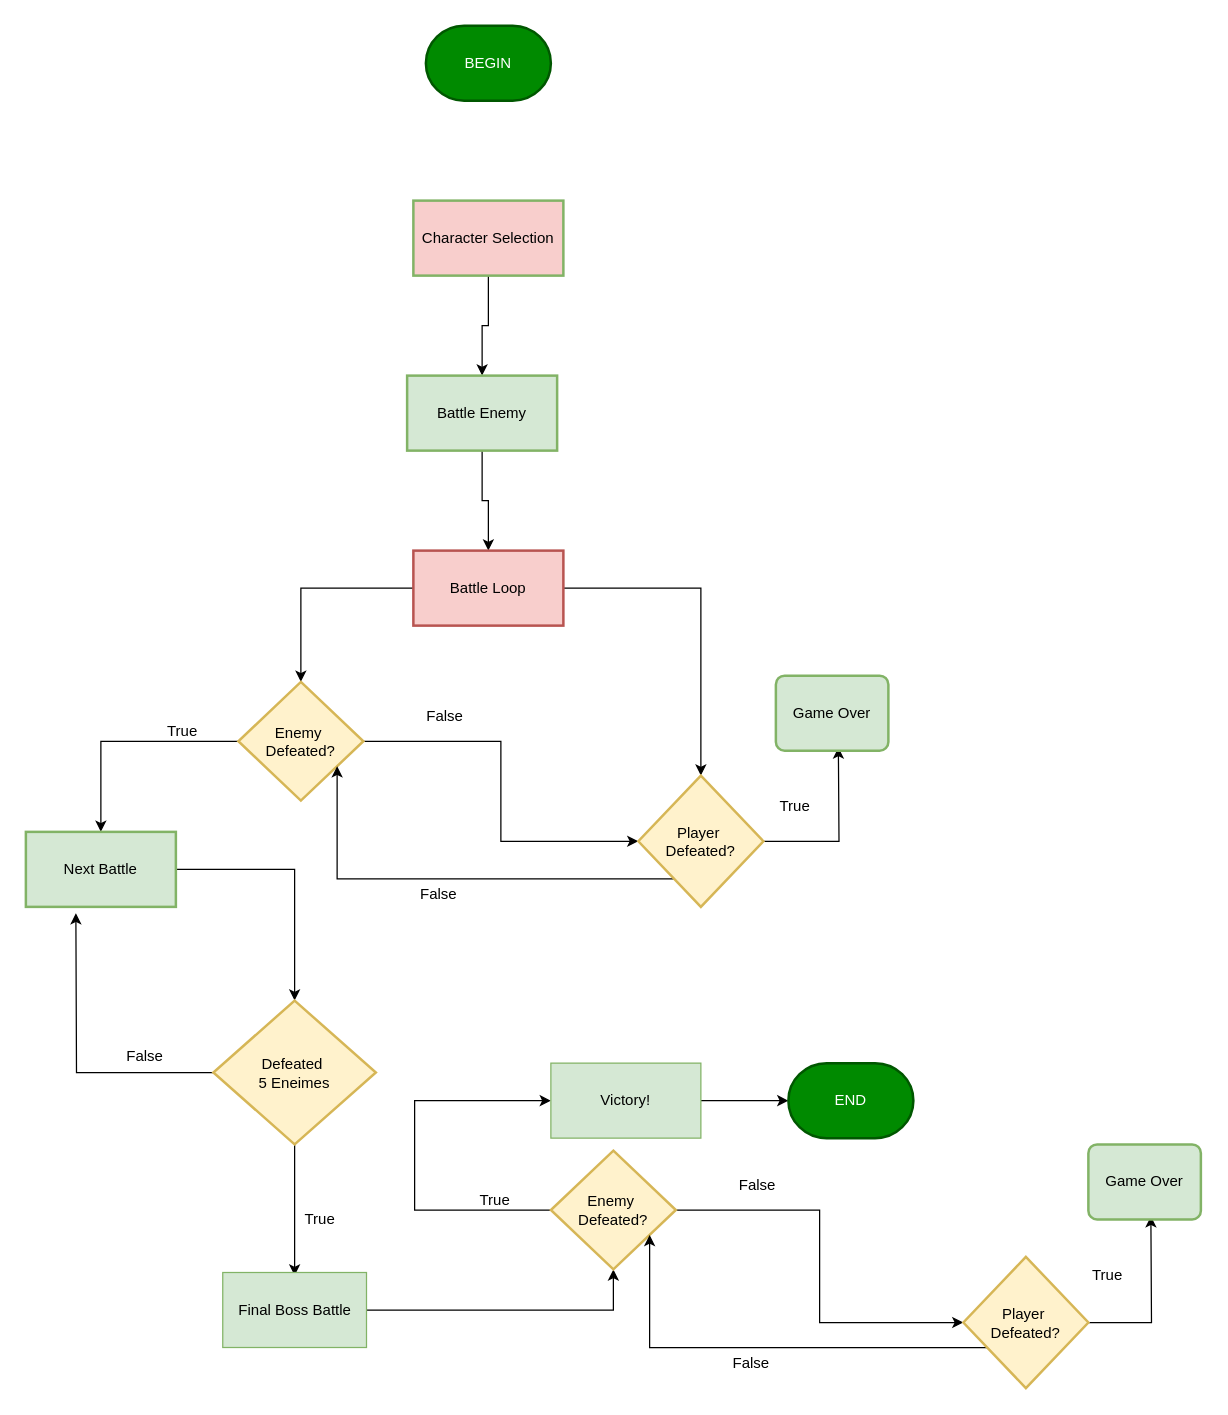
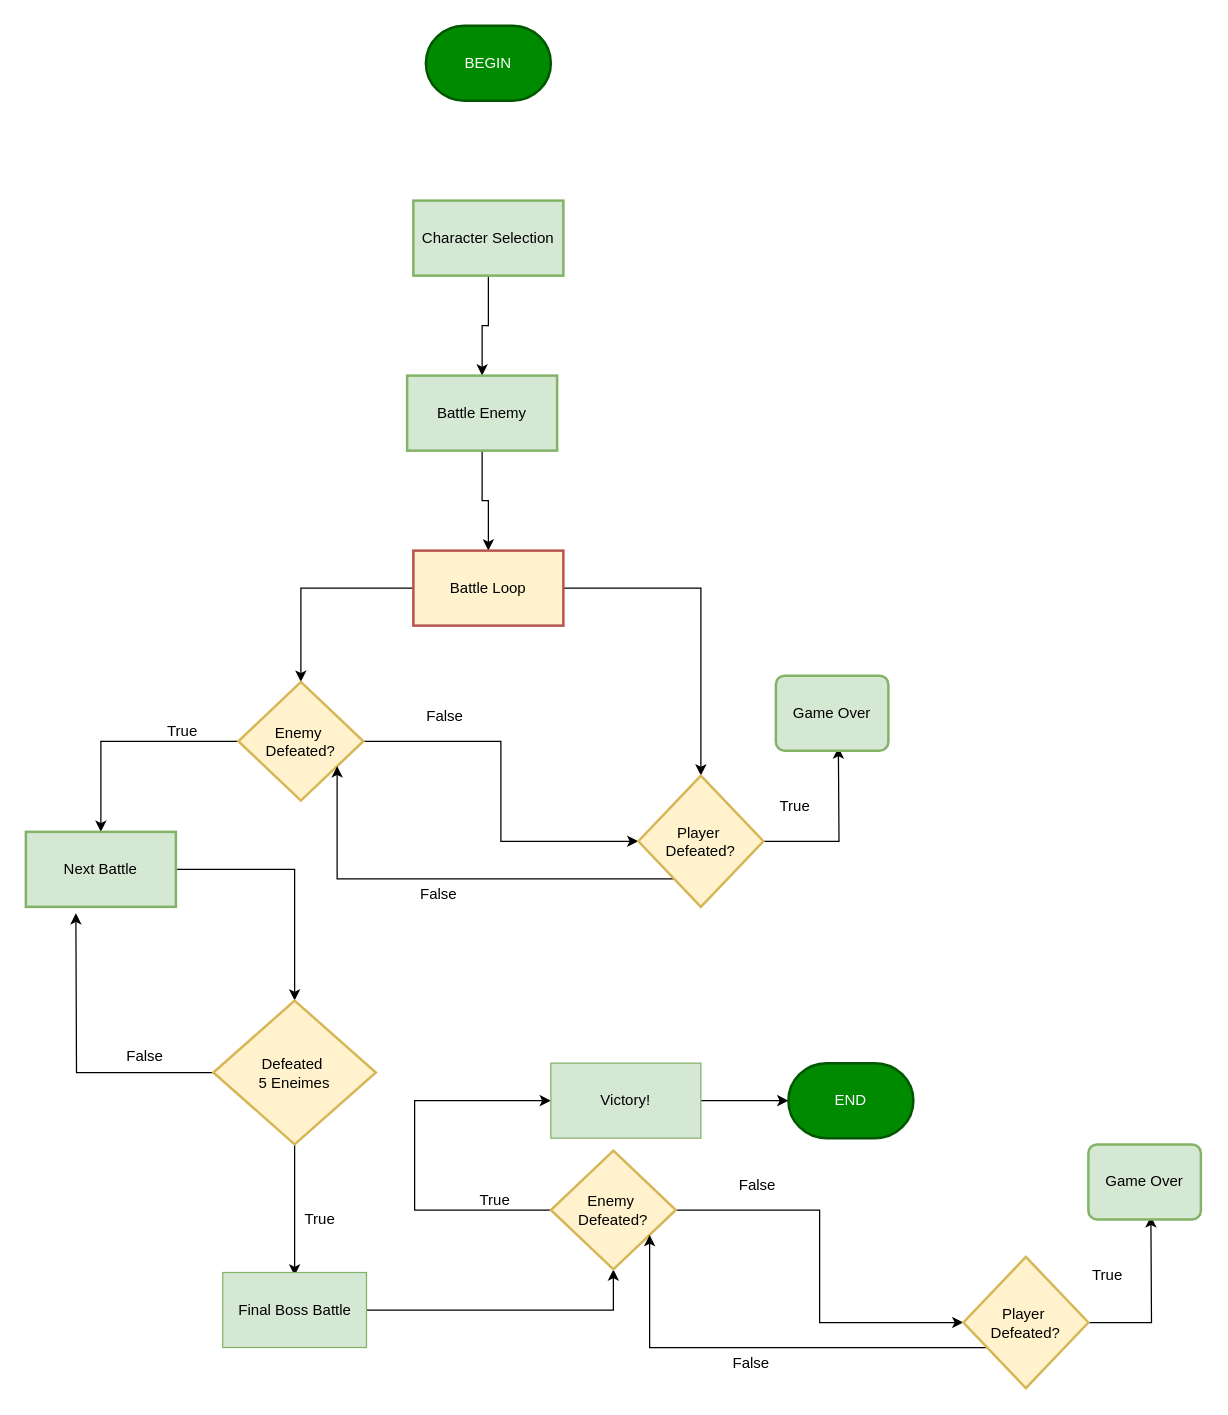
(488, 238) -> (488, 238)
(488, 588) -> (488, 588)
